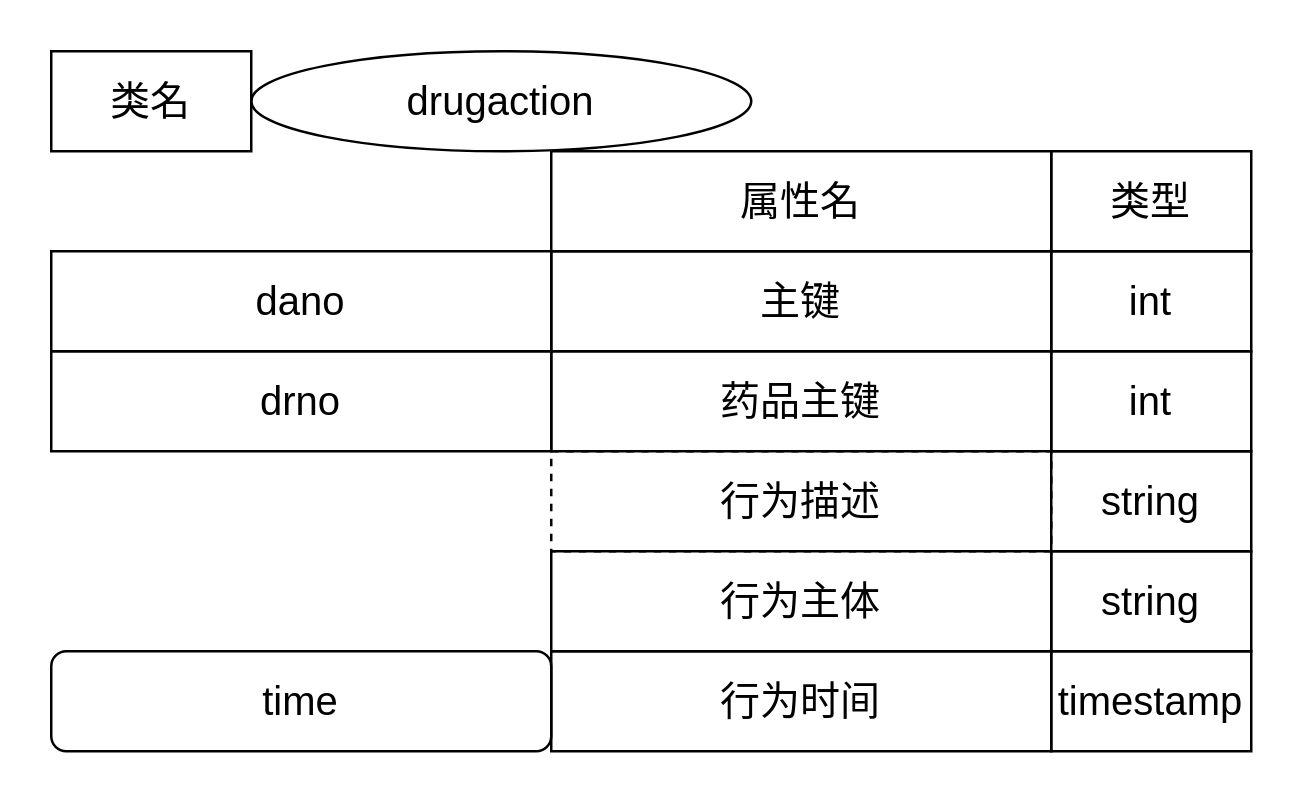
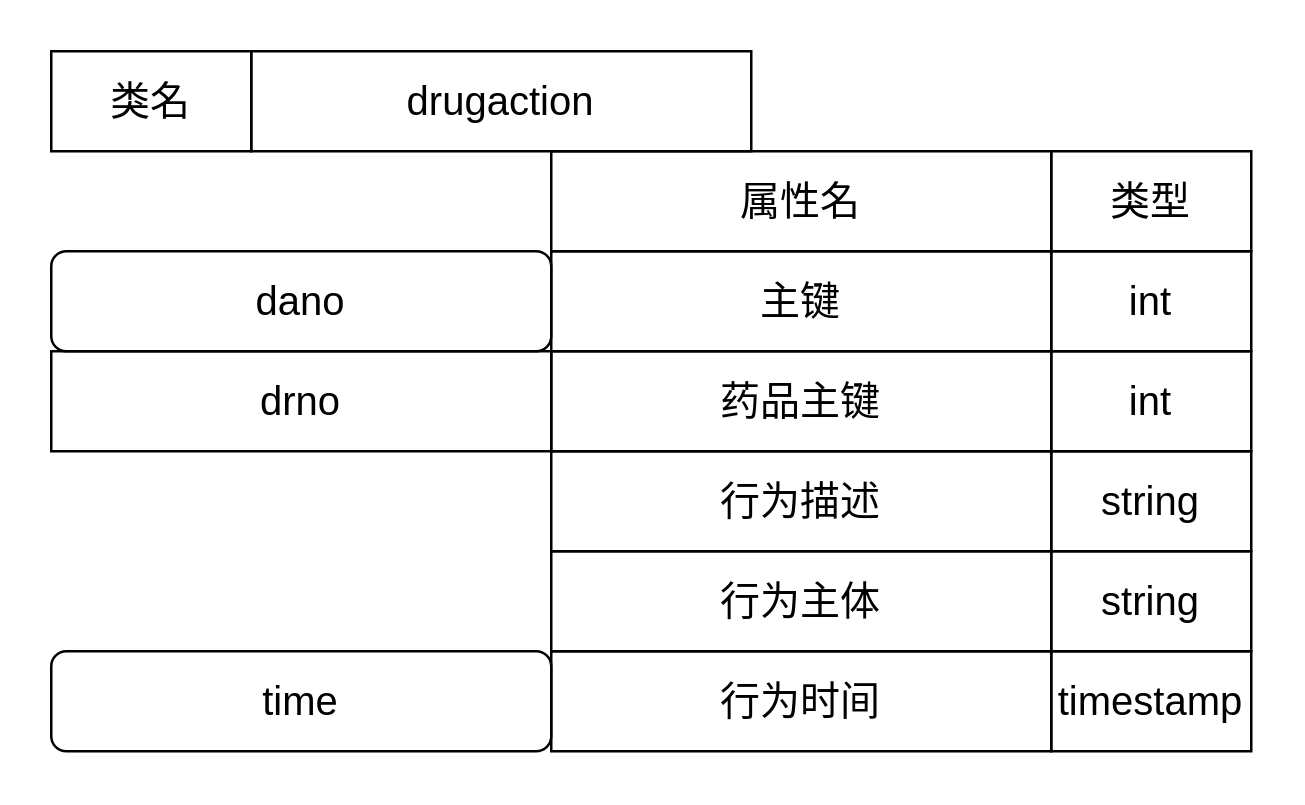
(501, 101) -> (501, 101)
(301, 301) -> (301, 301)
(801, 501) -> (801, 501)
